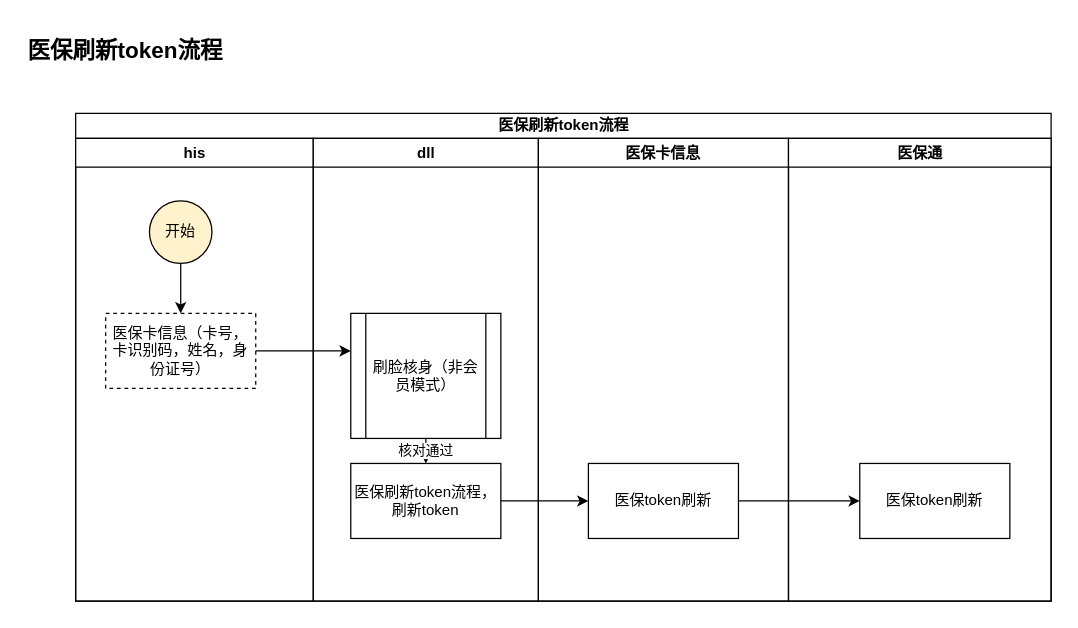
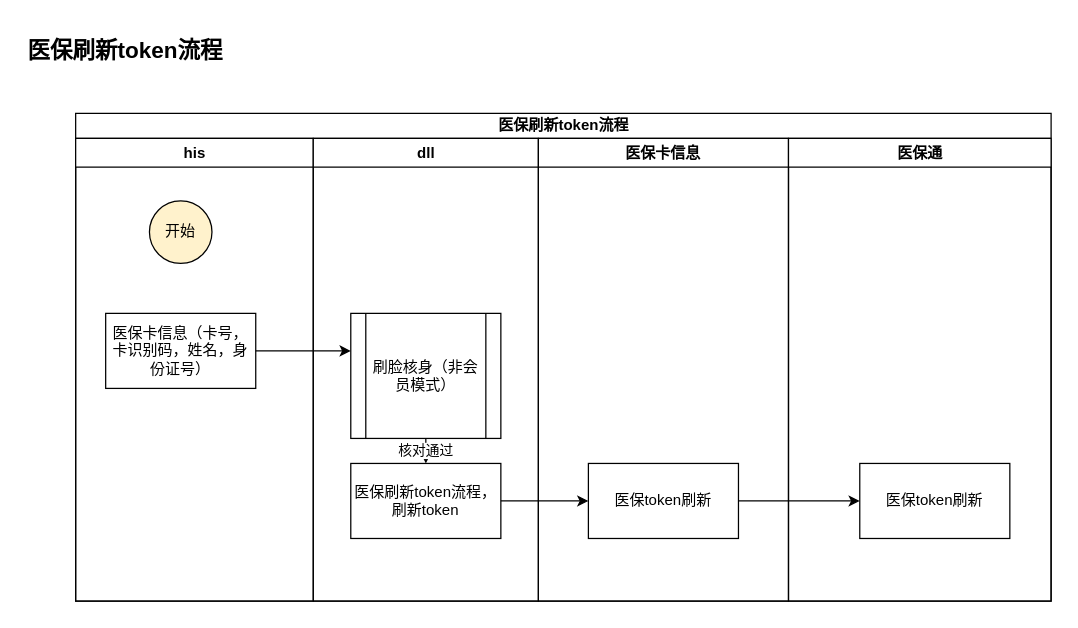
(181, 284) -> none
(181, 351) -> (181, 351)
